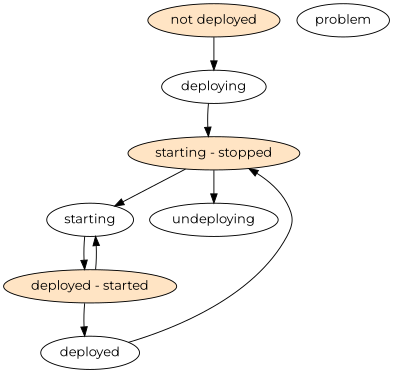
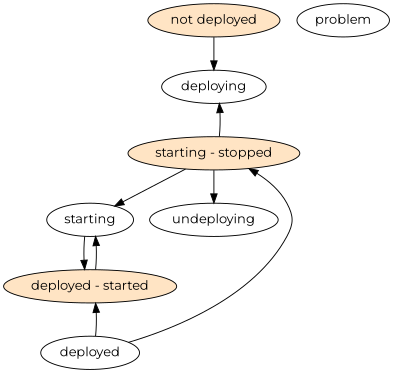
(208, 115) -> (220, 125)
(84, 315) -> (96, 324)
